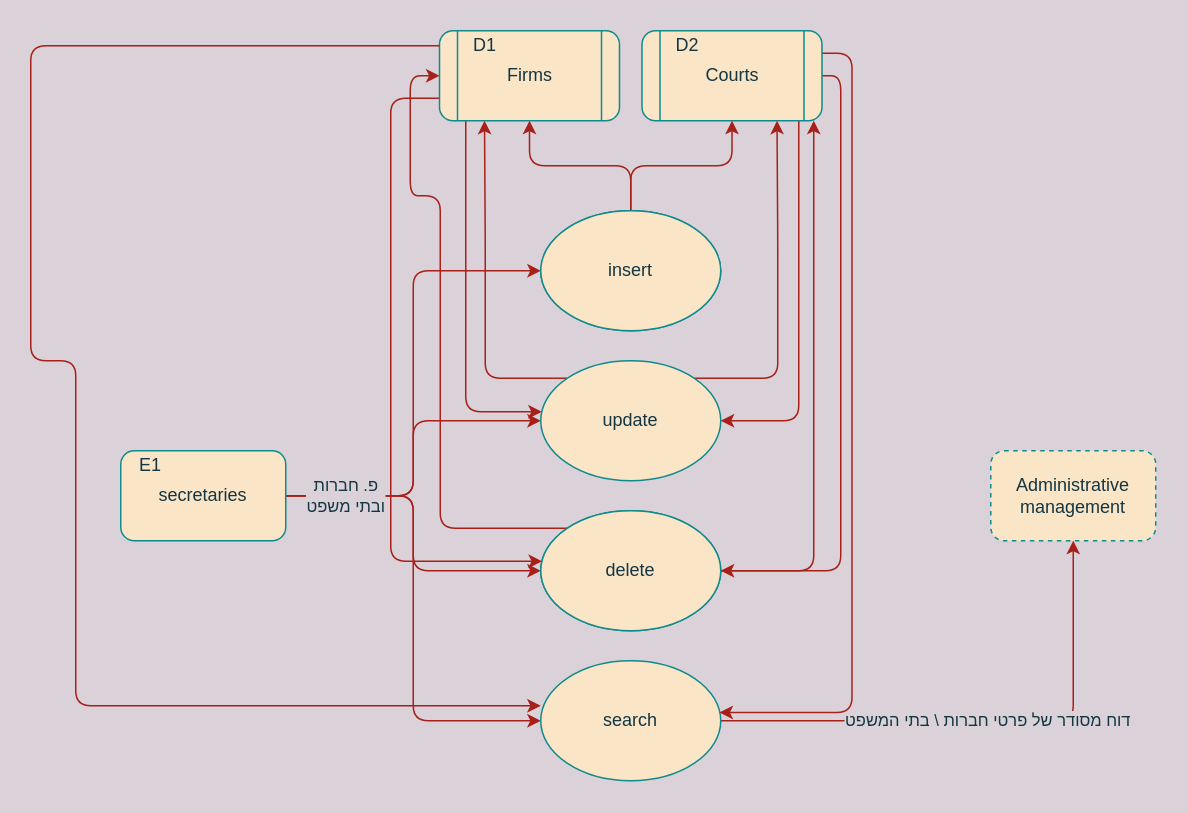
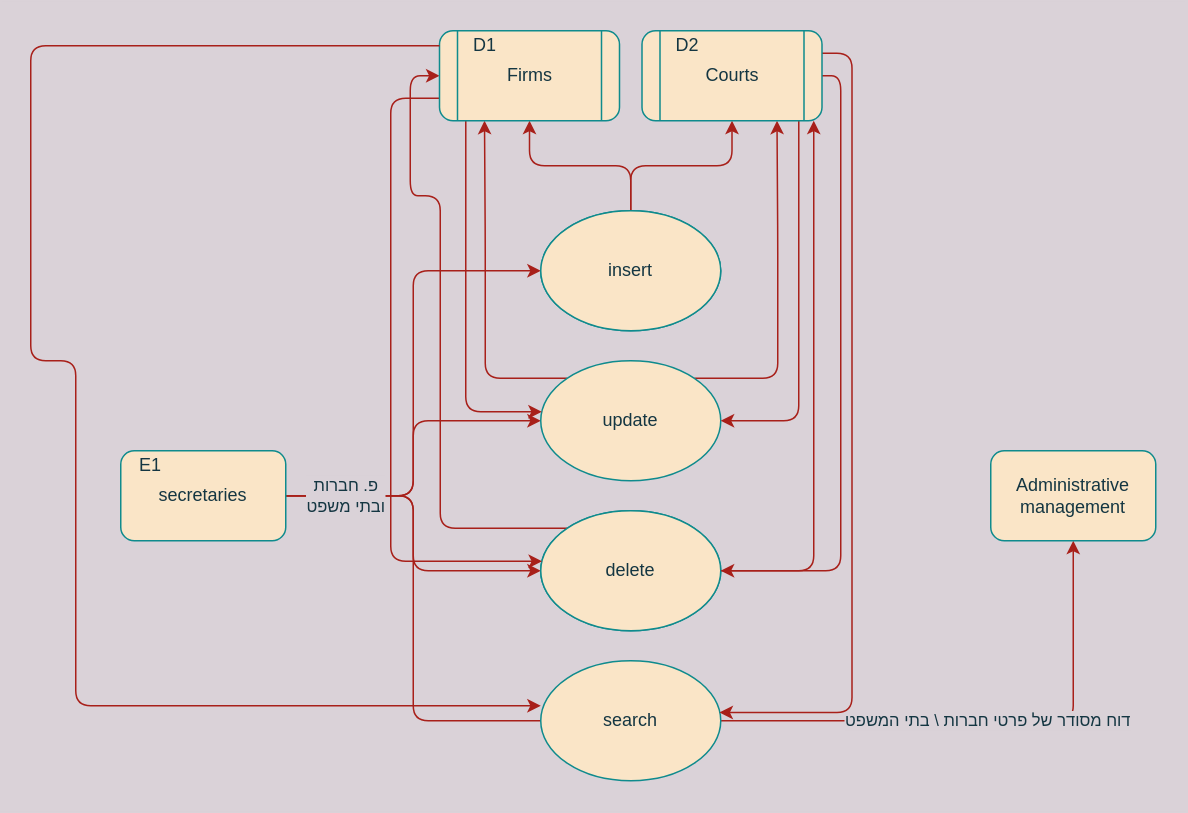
(1073, 496) -> (1073, 496)
(529, 721) -> (533, 721)
